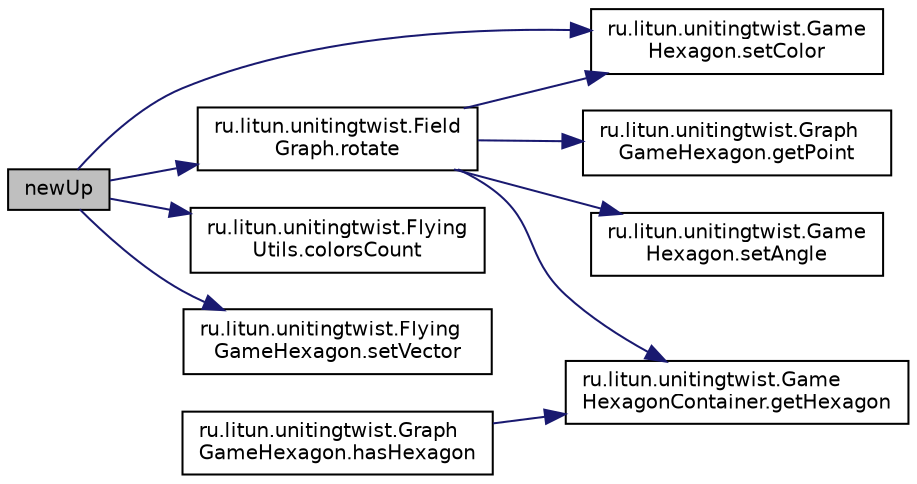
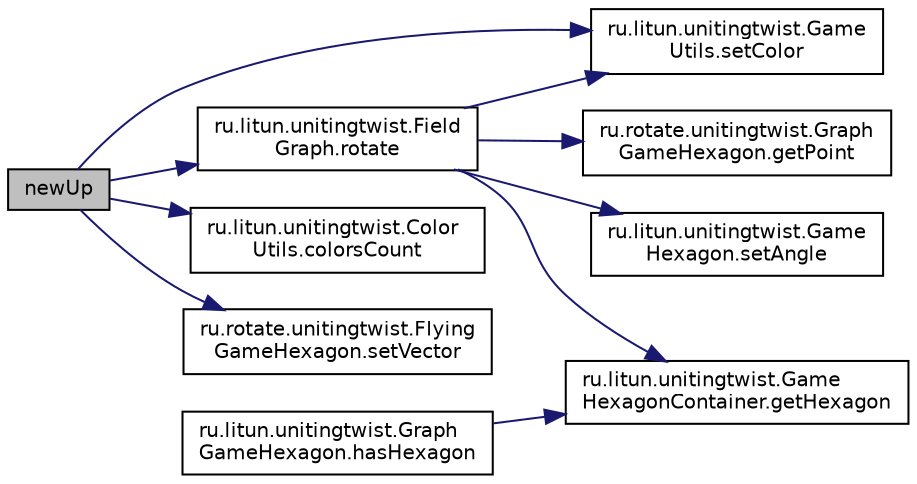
(737, 42) -> (737, 42)
(737, 143) -> (737, 143)
(338, 240) -> (338, 240)
(338, 342) -> (338, 342)
